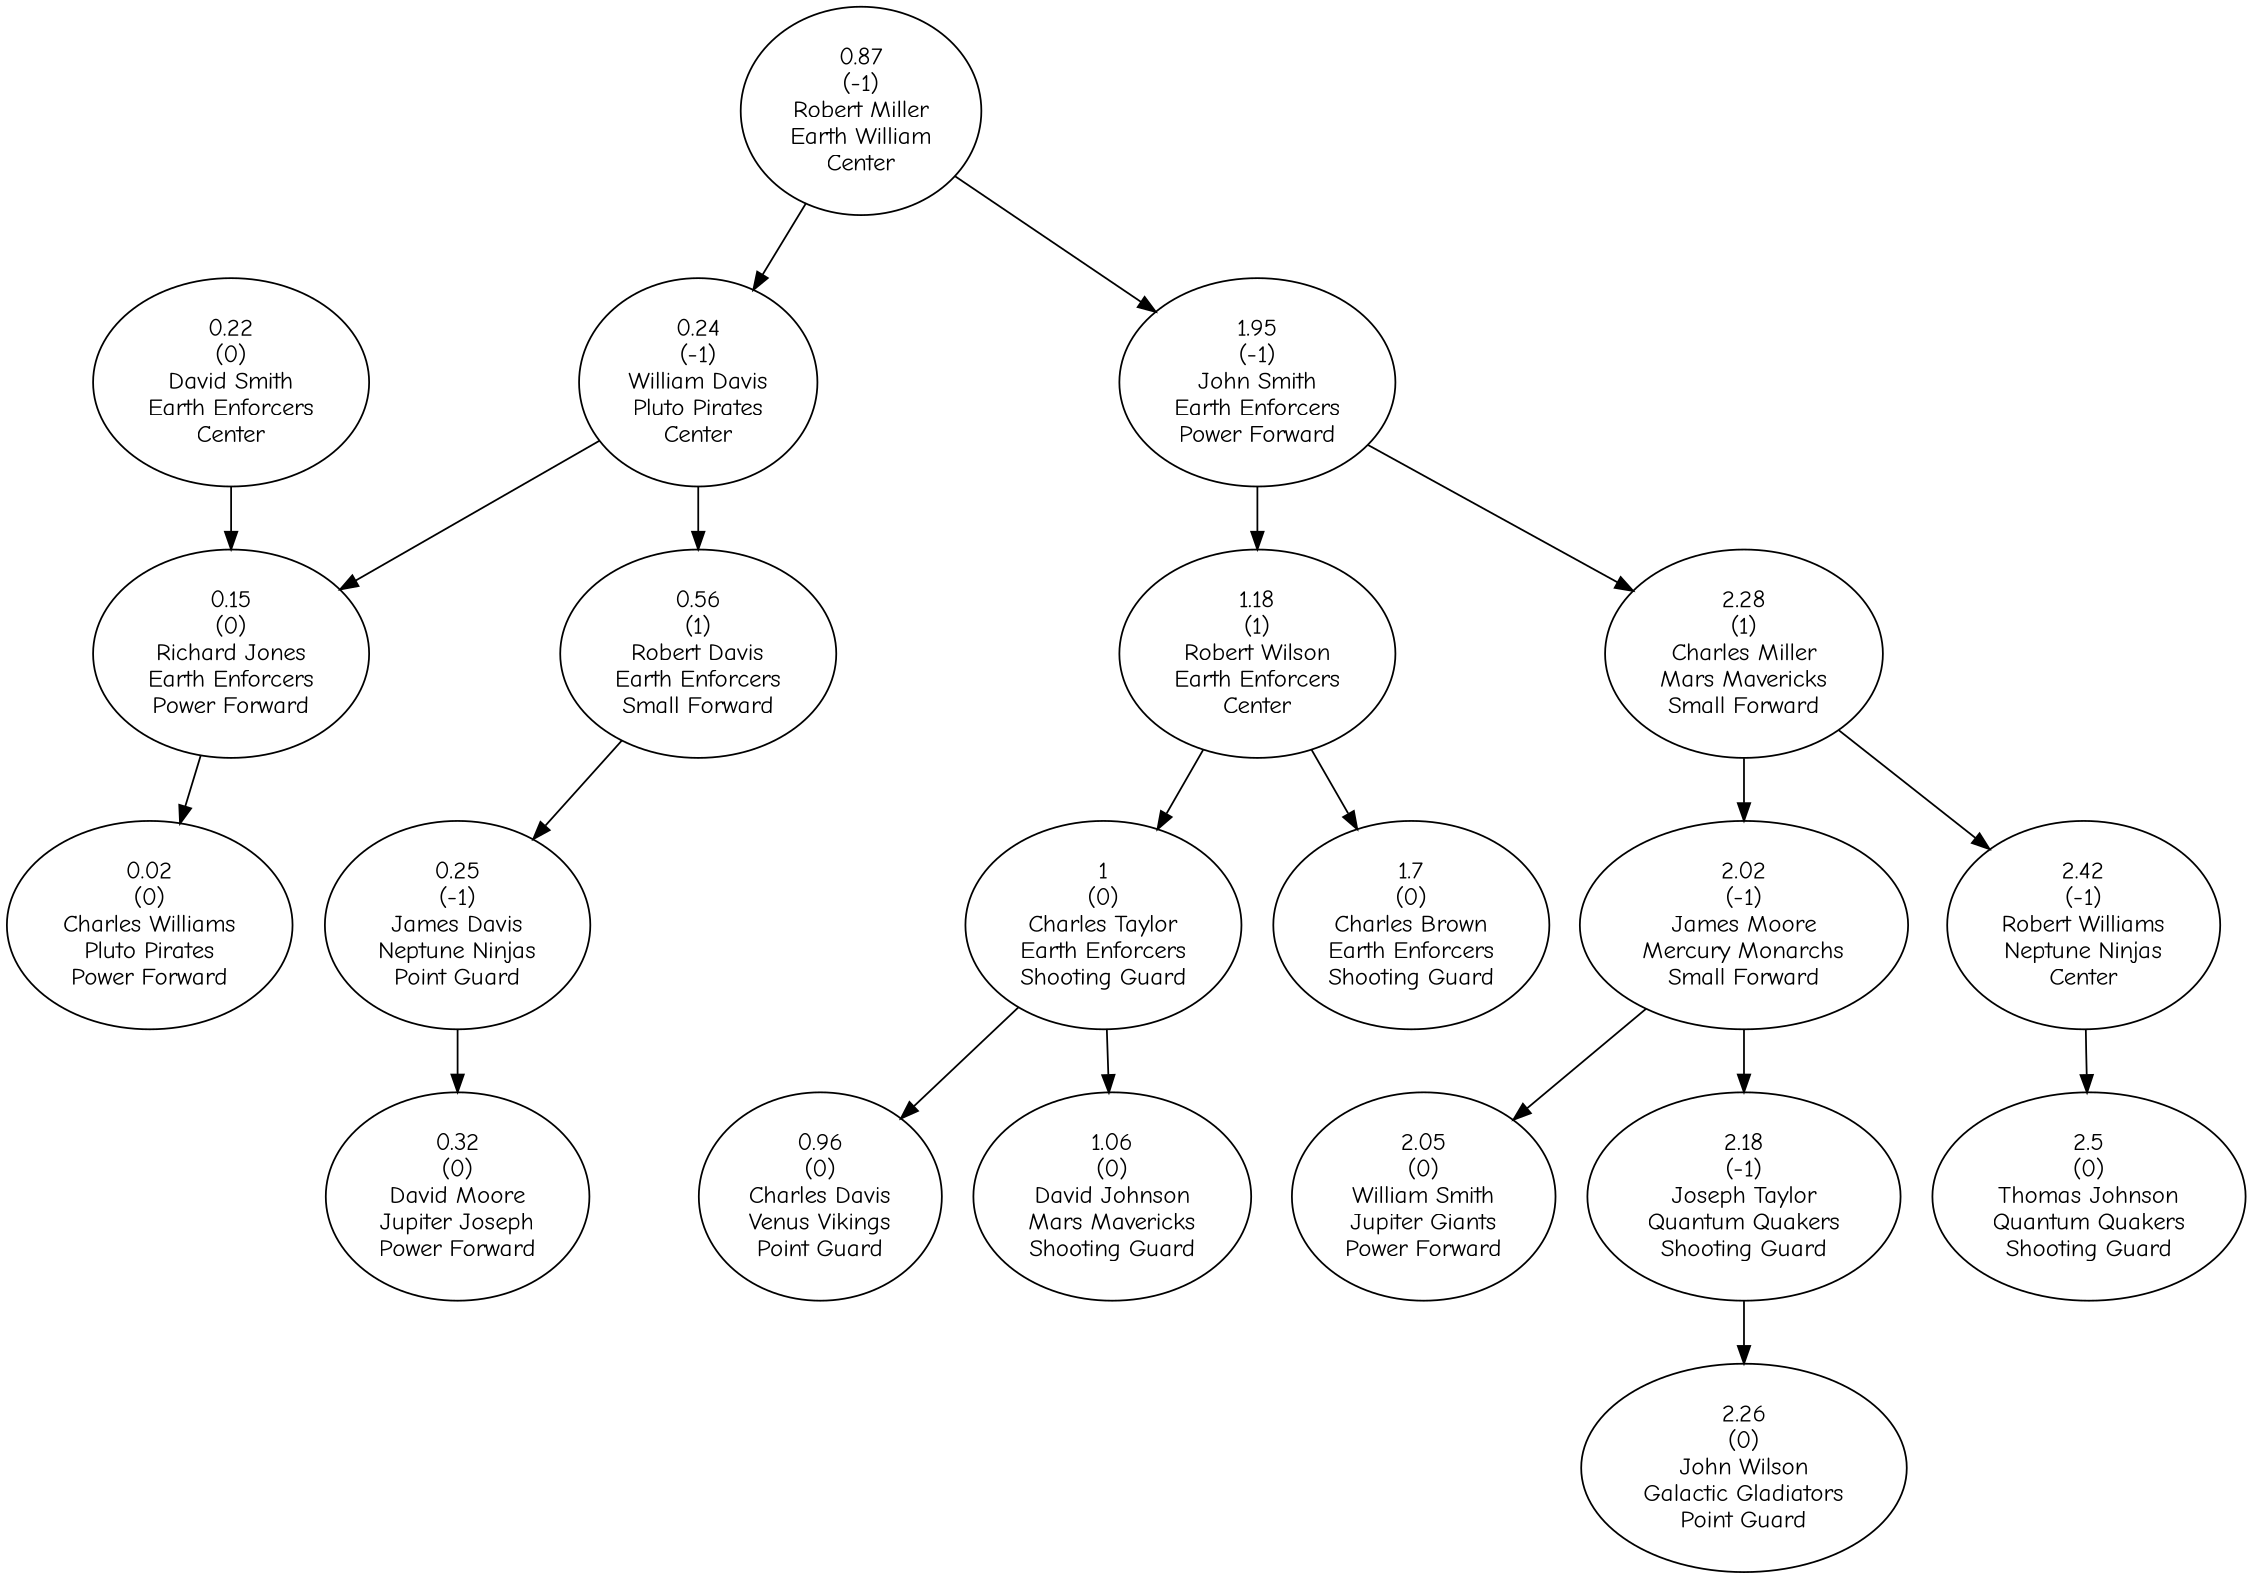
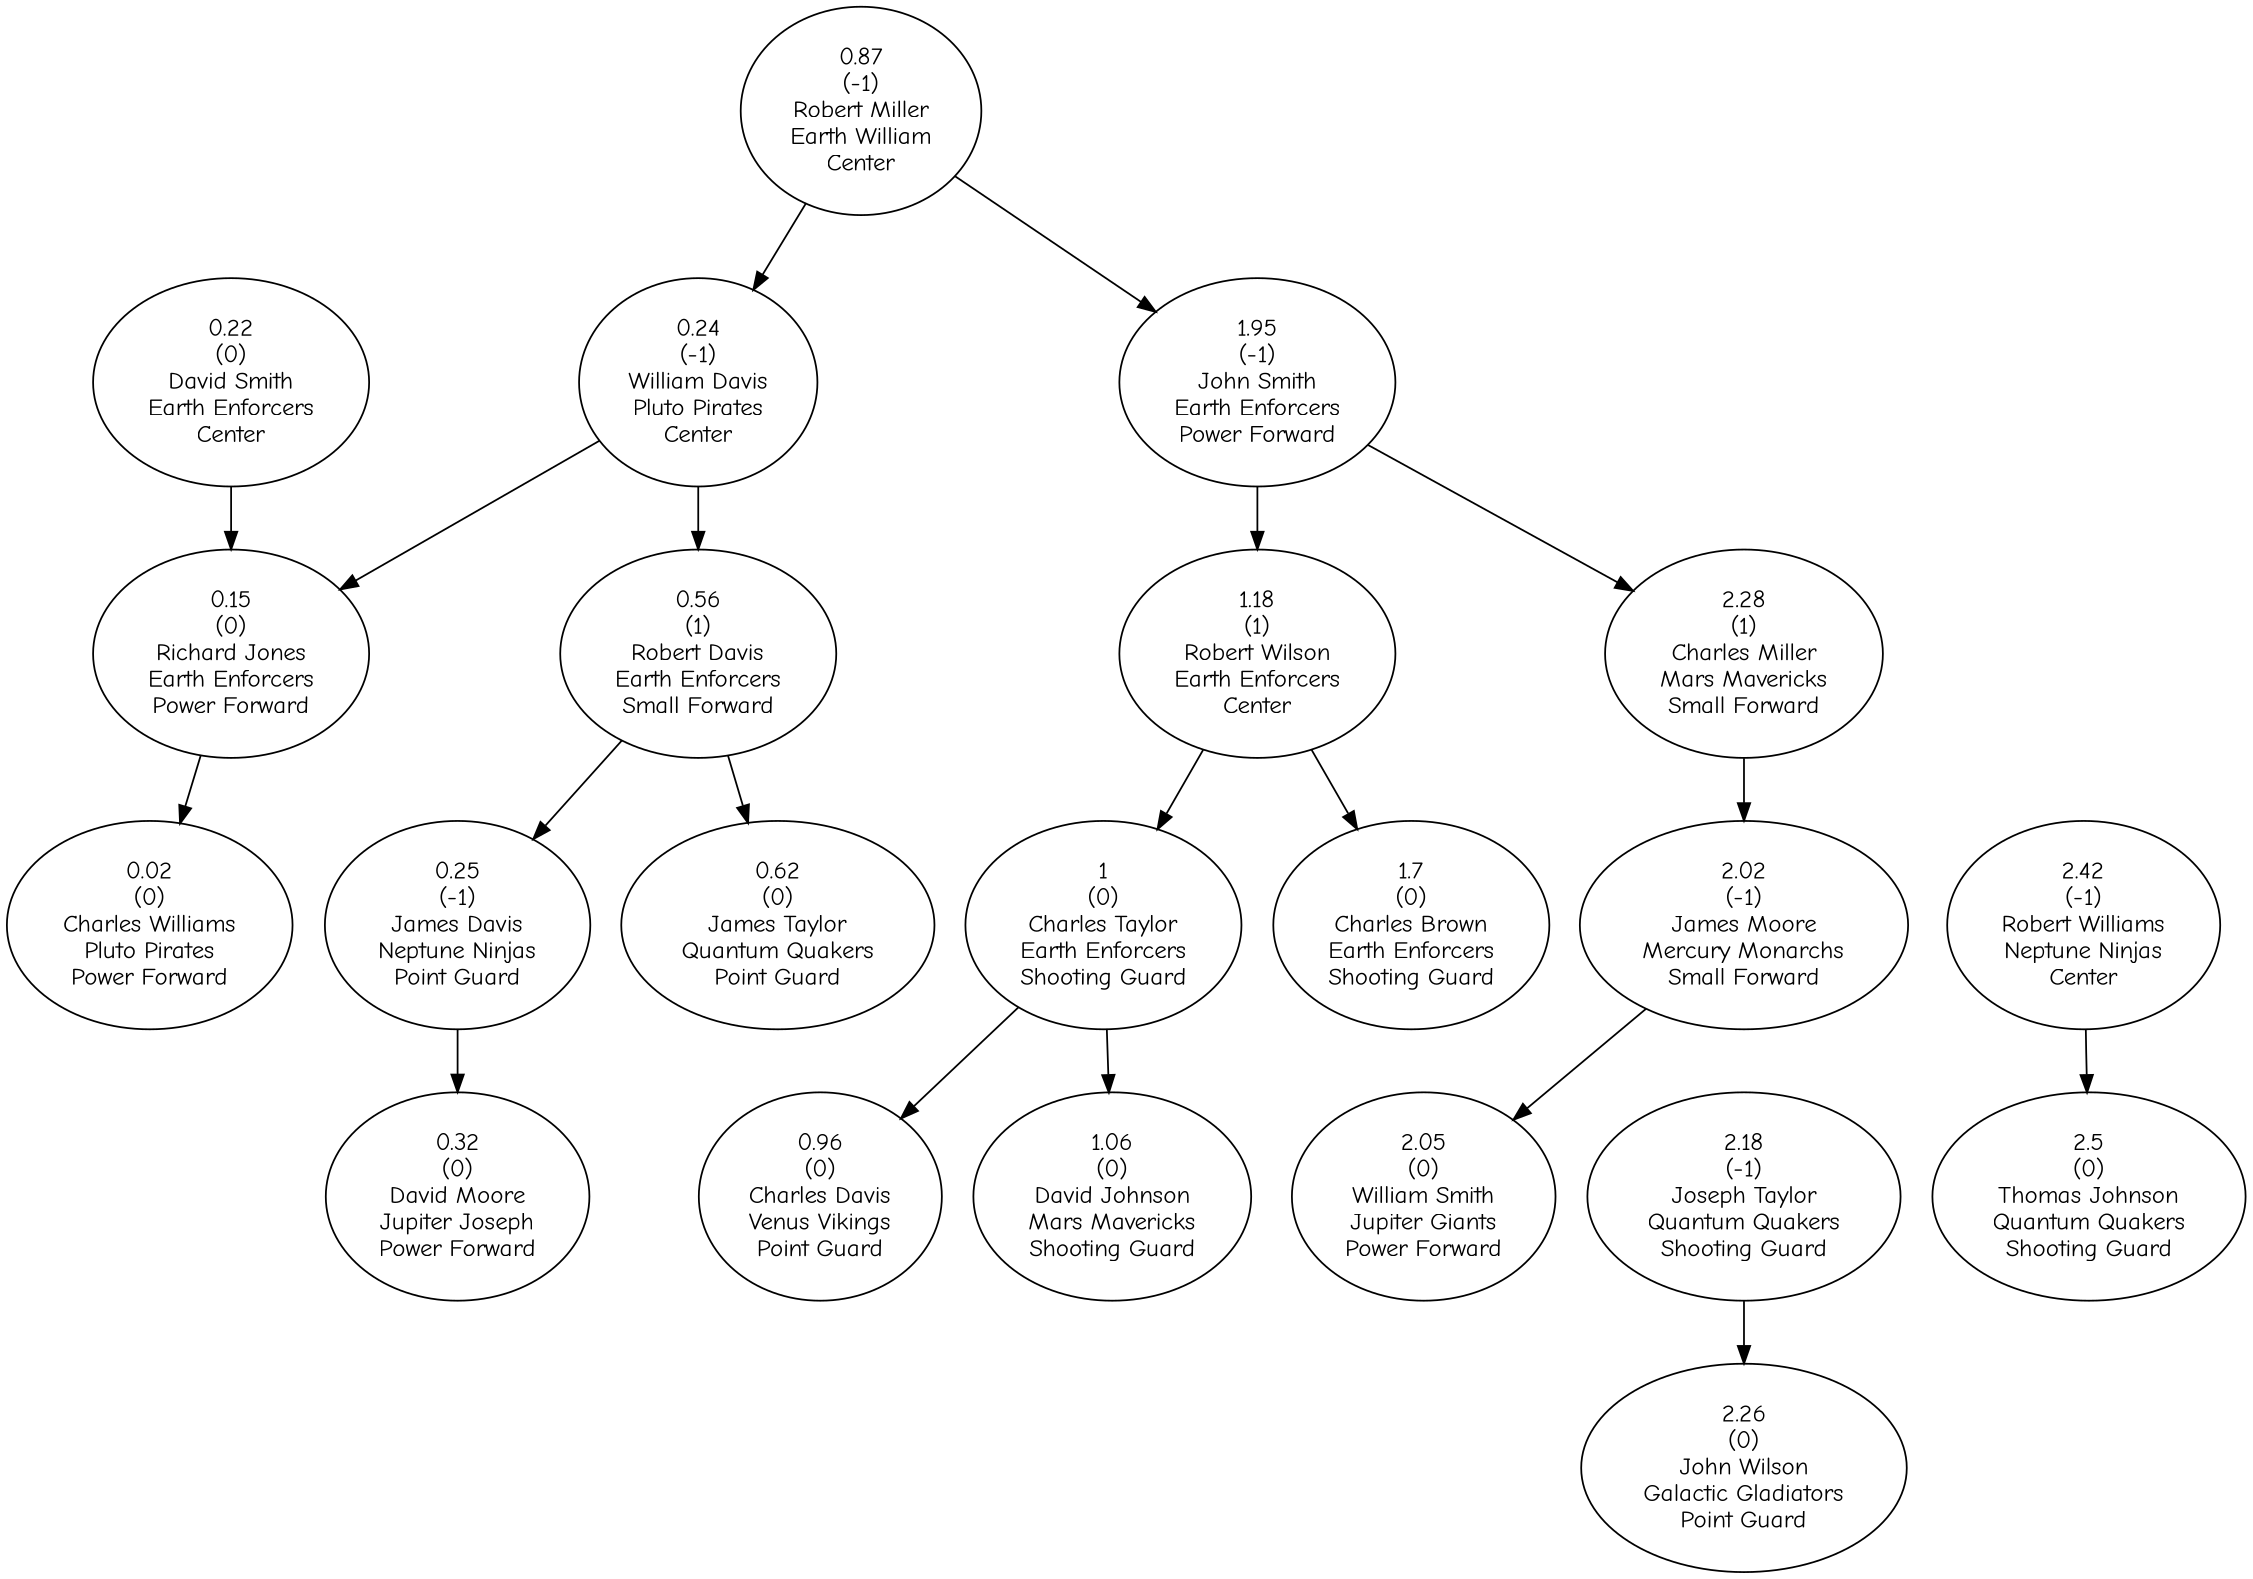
(1907, 784) -> none
none -> (778, 925)
(1744, 1052) -> none
